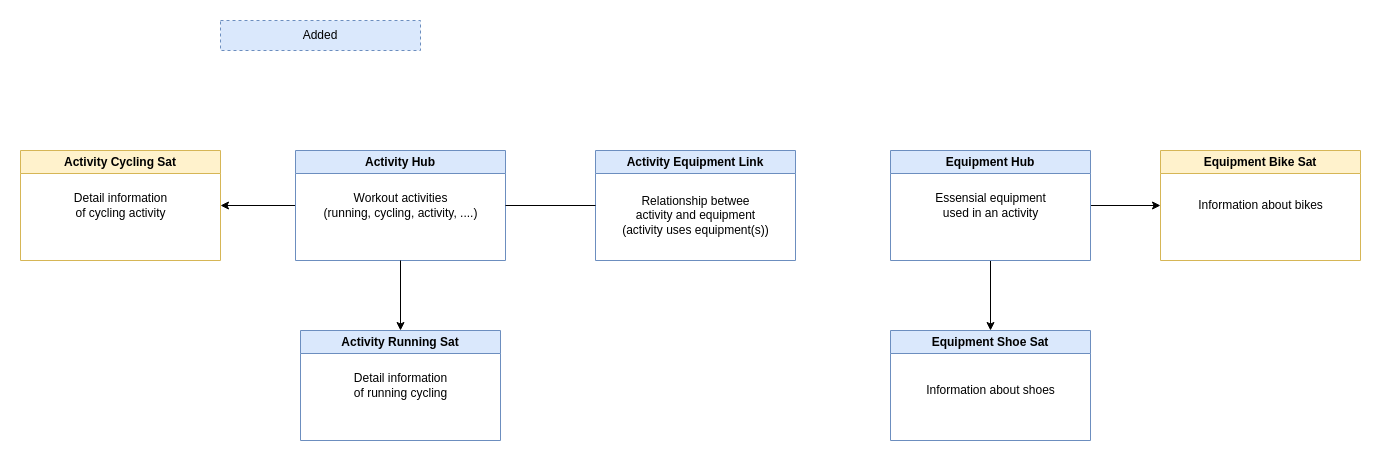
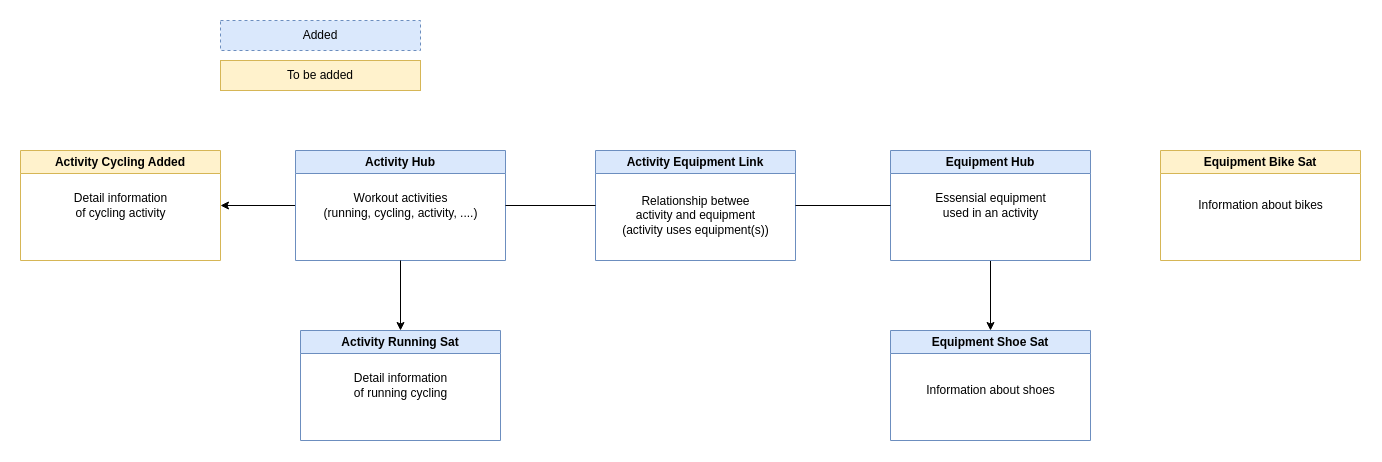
none -> (321, 76)
(121, 163) -> (121, 163)
none -> (843, 206)
(1123, 206) -> none
